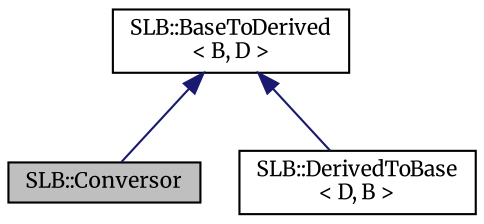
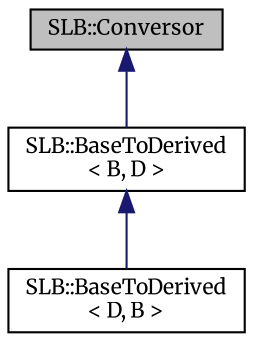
(155, 125) -> (127, 99)
(358, 182) -> (127, 301)
